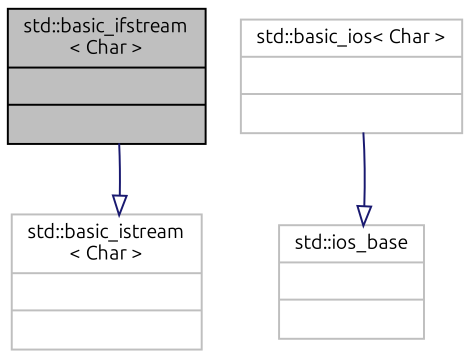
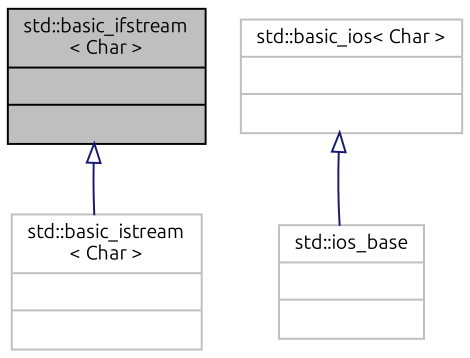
(120, 169) -> (94, 189)
(365, 169) -> (338, 189)
